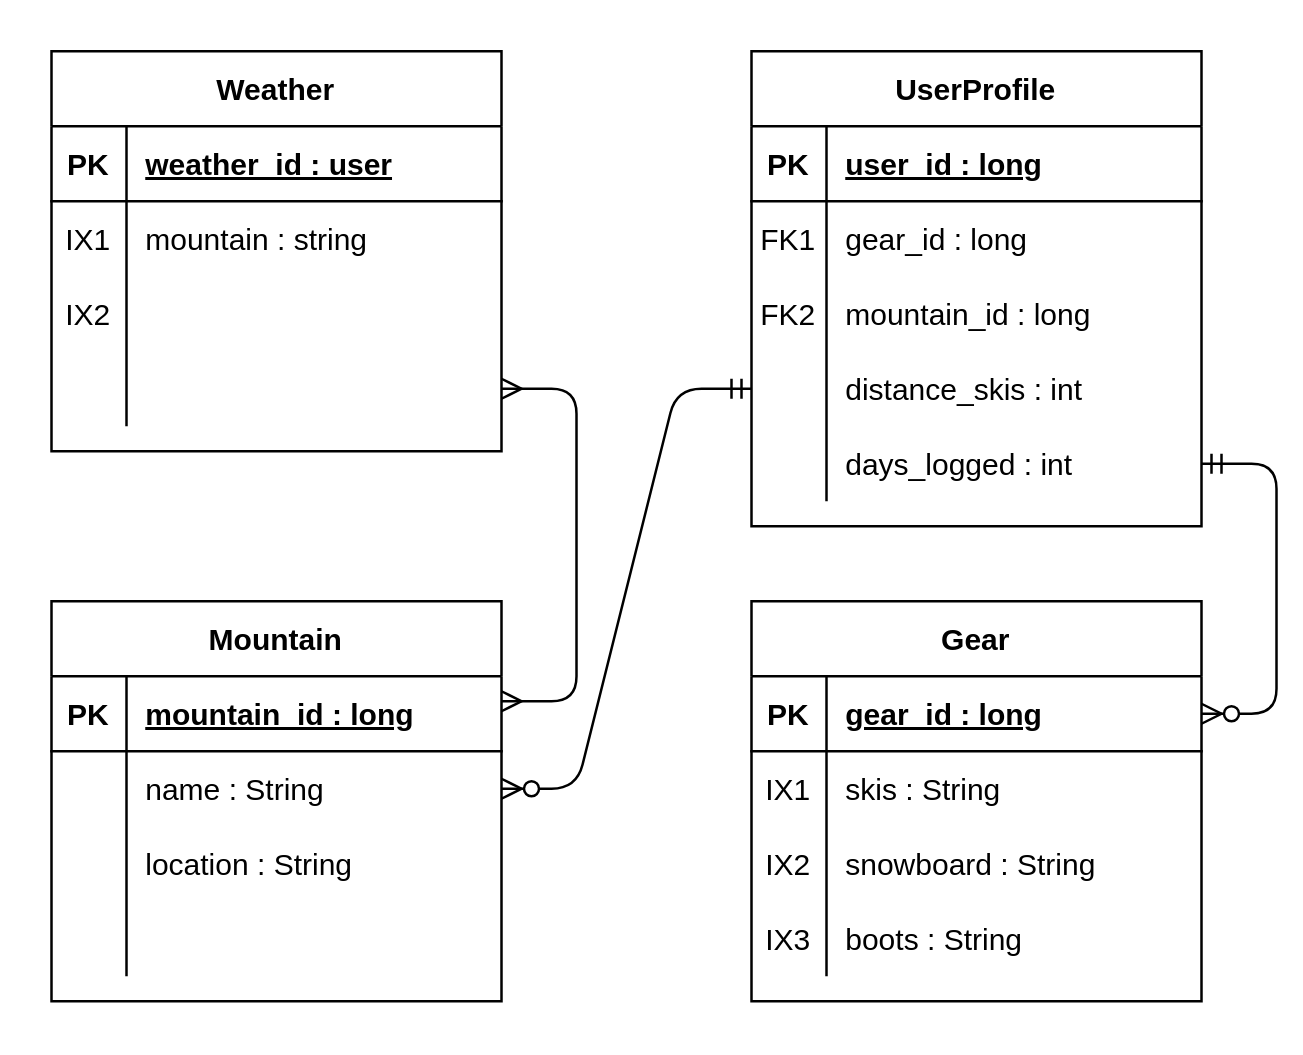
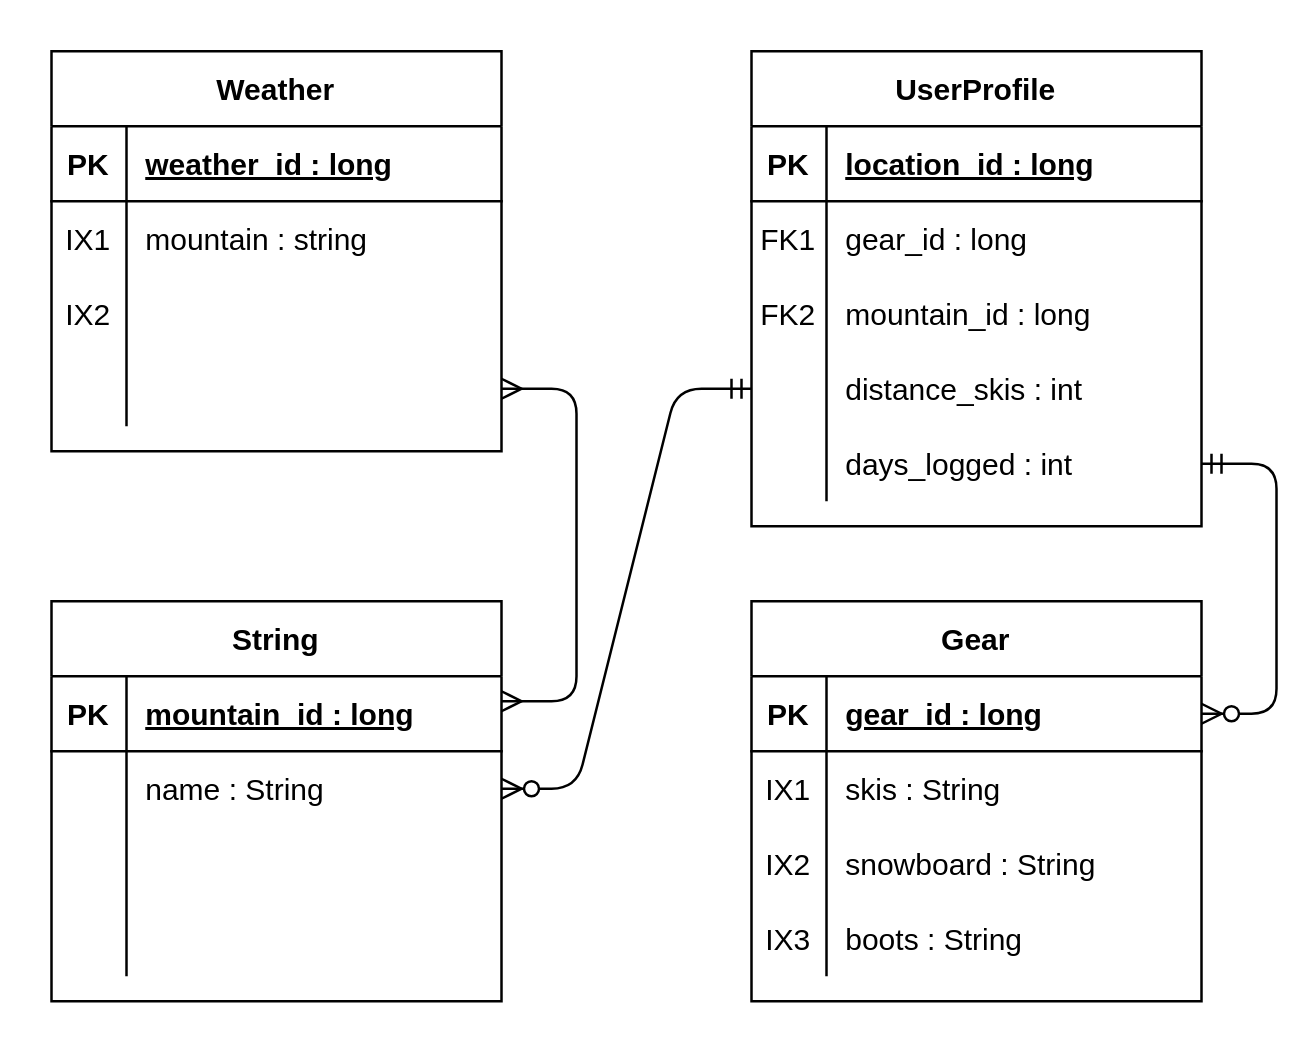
(272, 165) -> (268, 165)
(943, 165) -> (969, 165)
(275, 640) -> (275, 640)
(314, 864) -> none
